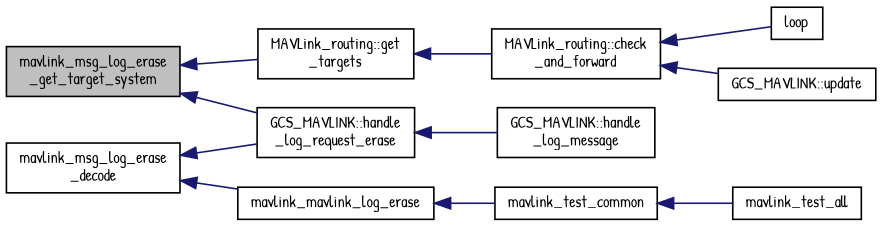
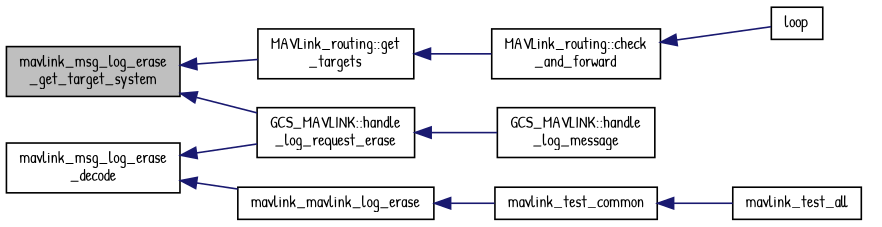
(797, 84) -> none
